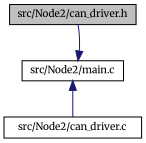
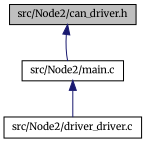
(79, 38) -> (66, 48)
(73, 128) -> (73, 128)
